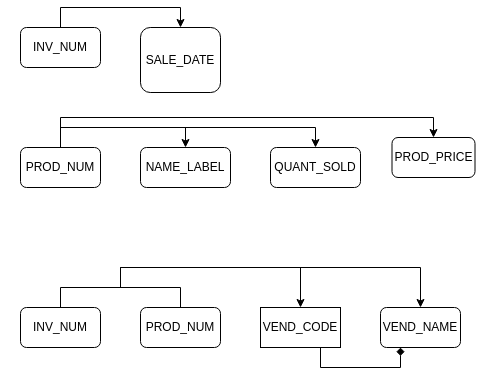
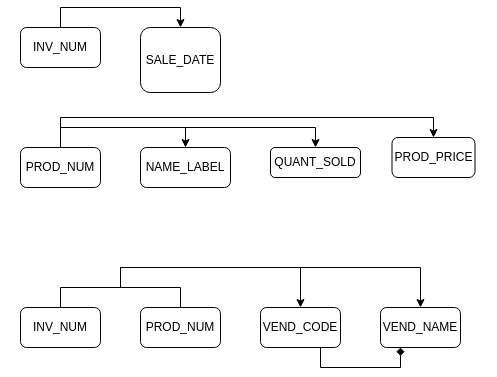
(316, 168) -> (316, 163)
(301, 328) -> (301, 328)
